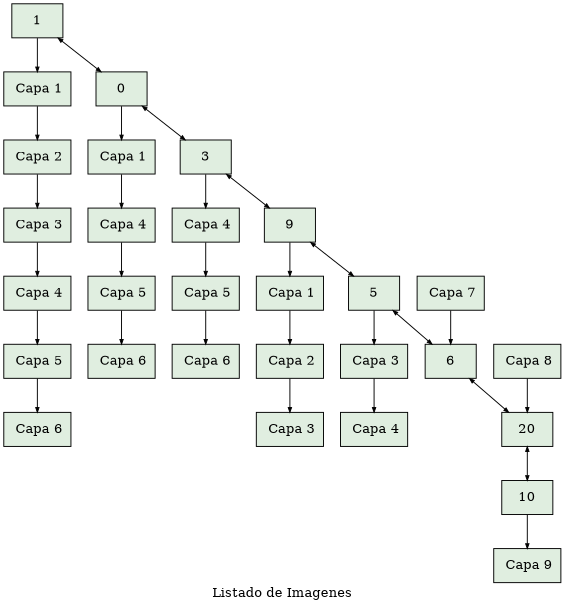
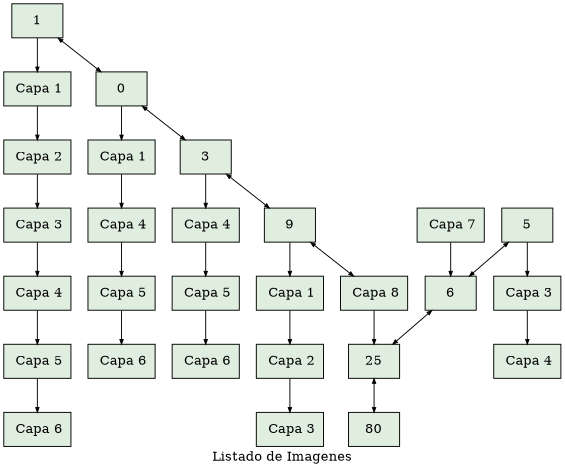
(332, 259) -> (332, 259)
(527, 429) -> (374, 361)
(527, 498) -> (374, 429)
(527, 566) -> none
